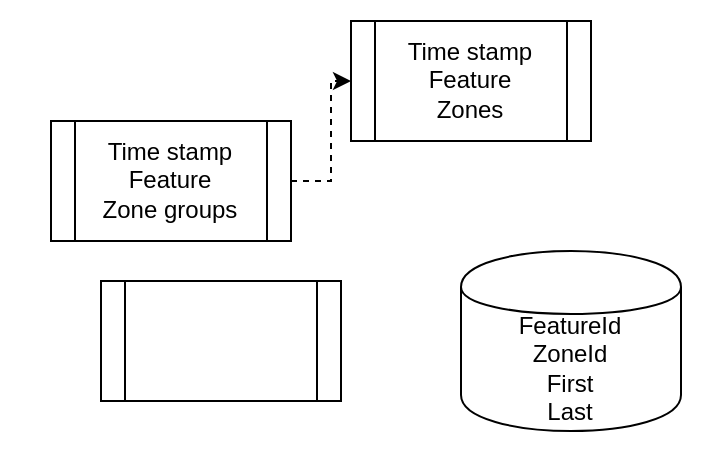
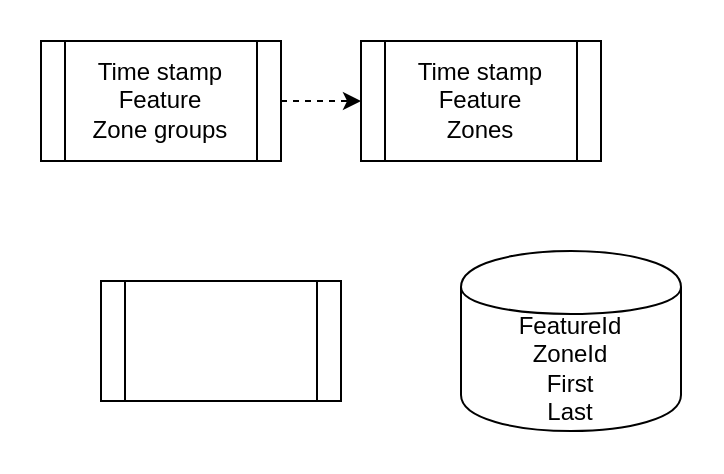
(471, 81) -> (481, 101)
(171, 181) -> (161, 101)
